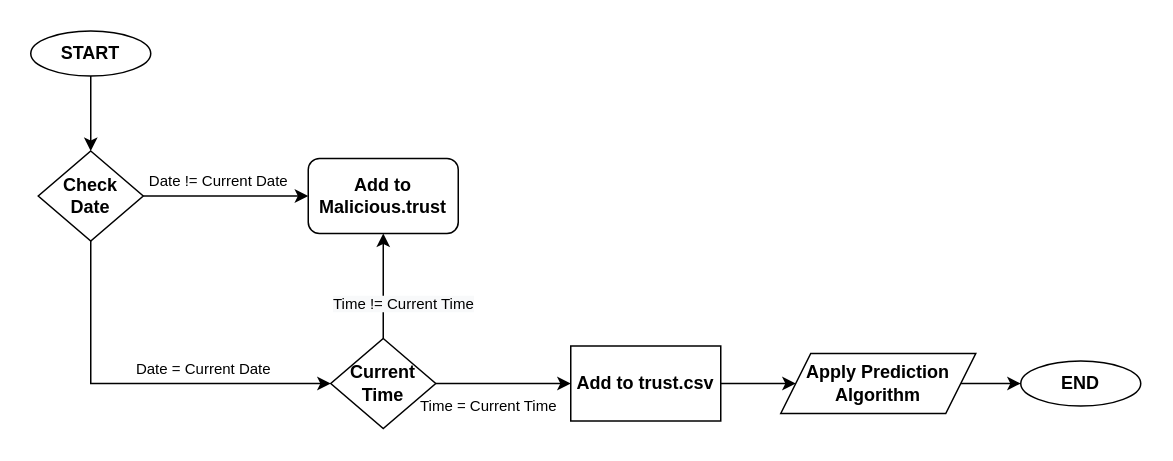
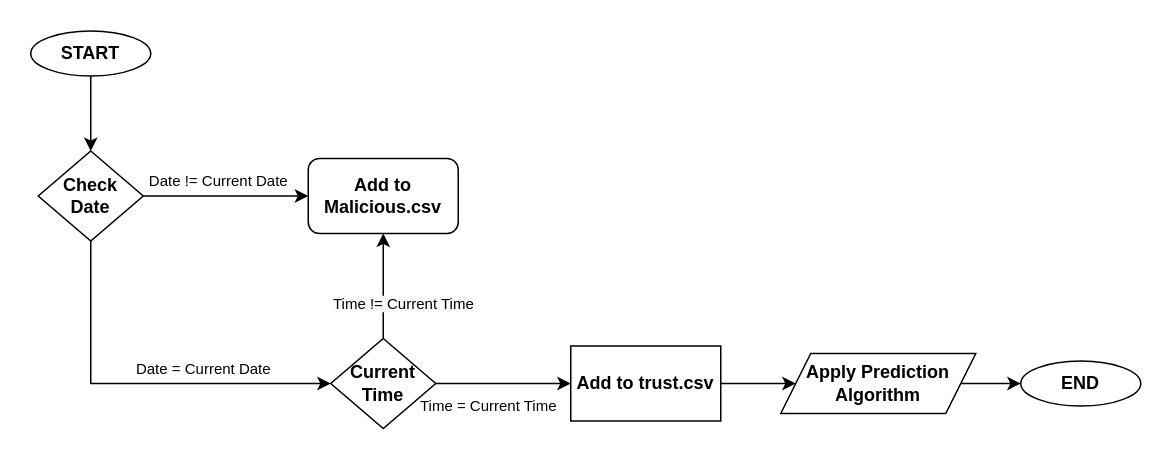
(383, 196) -> (383, 196)
